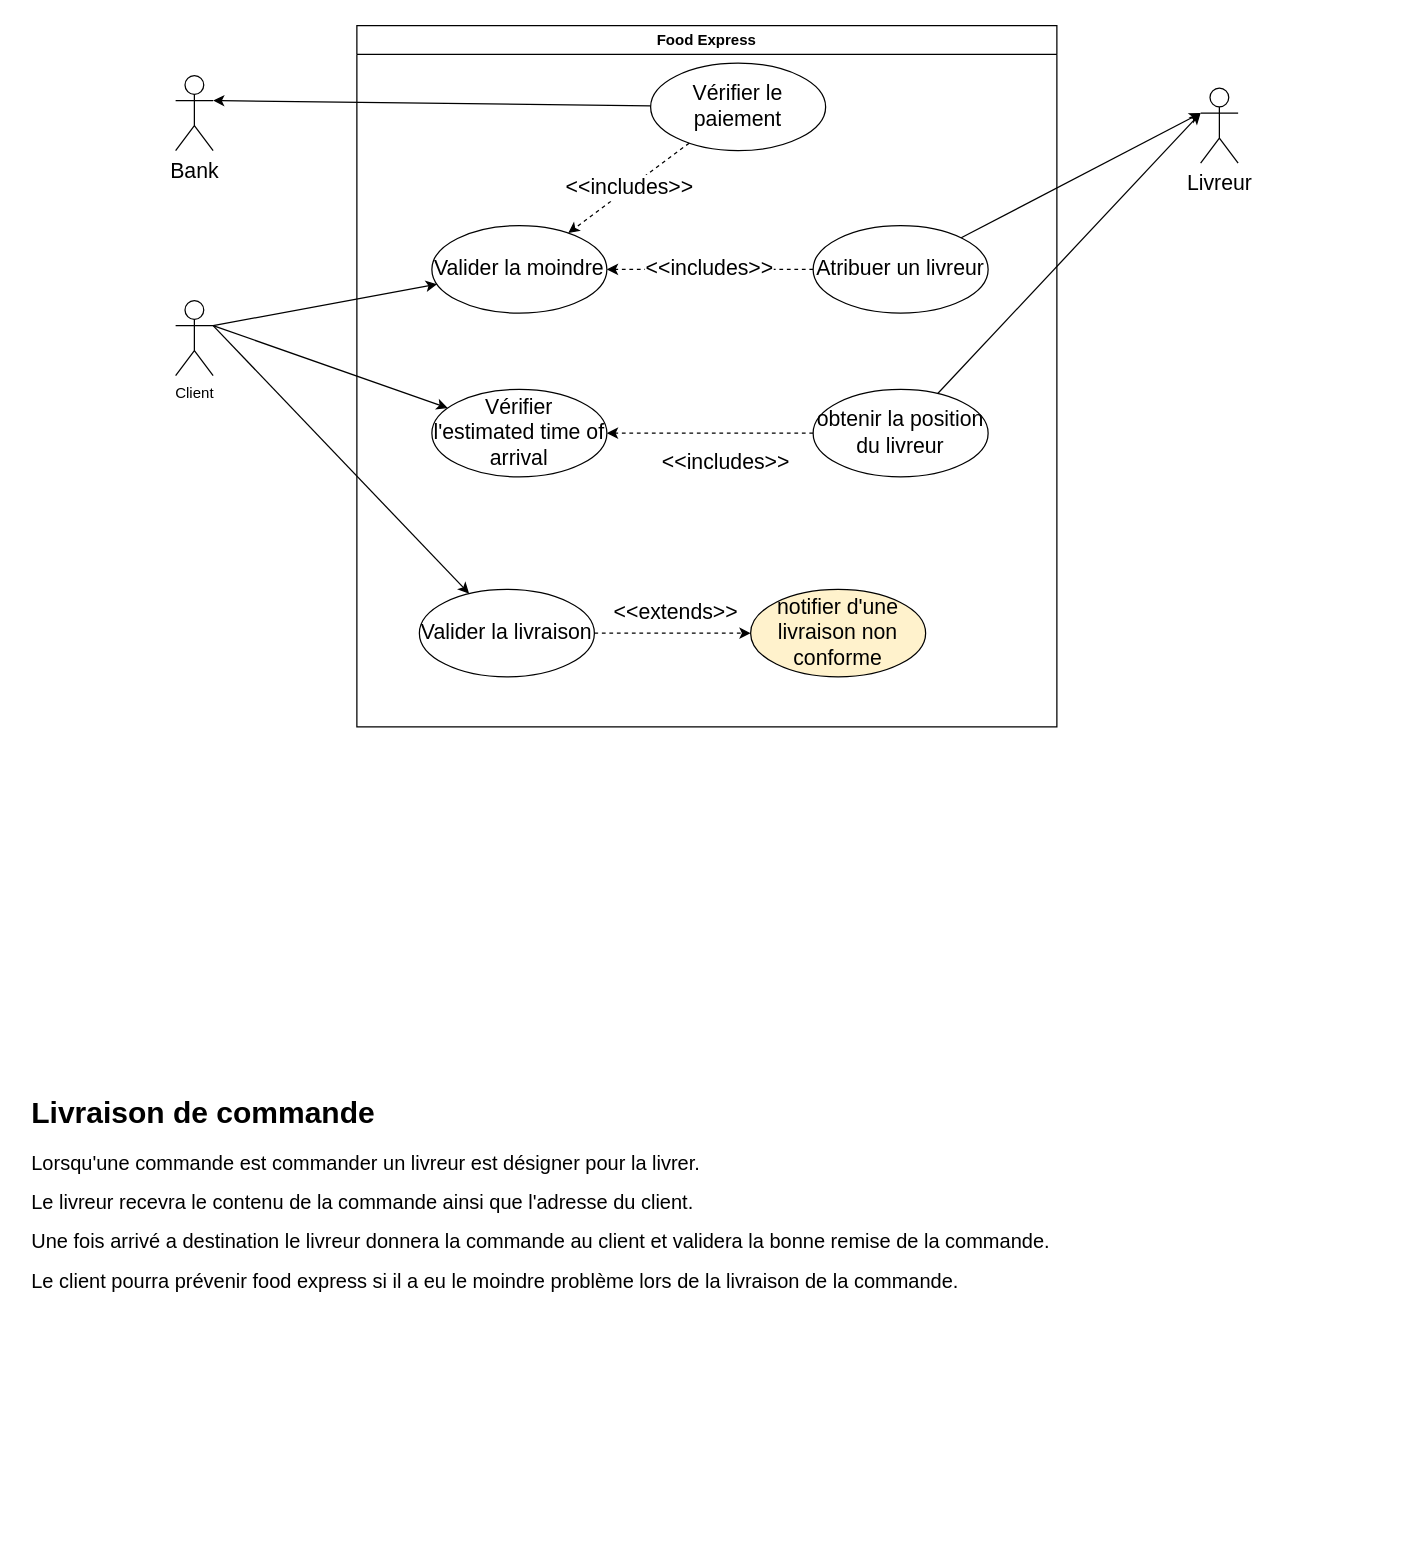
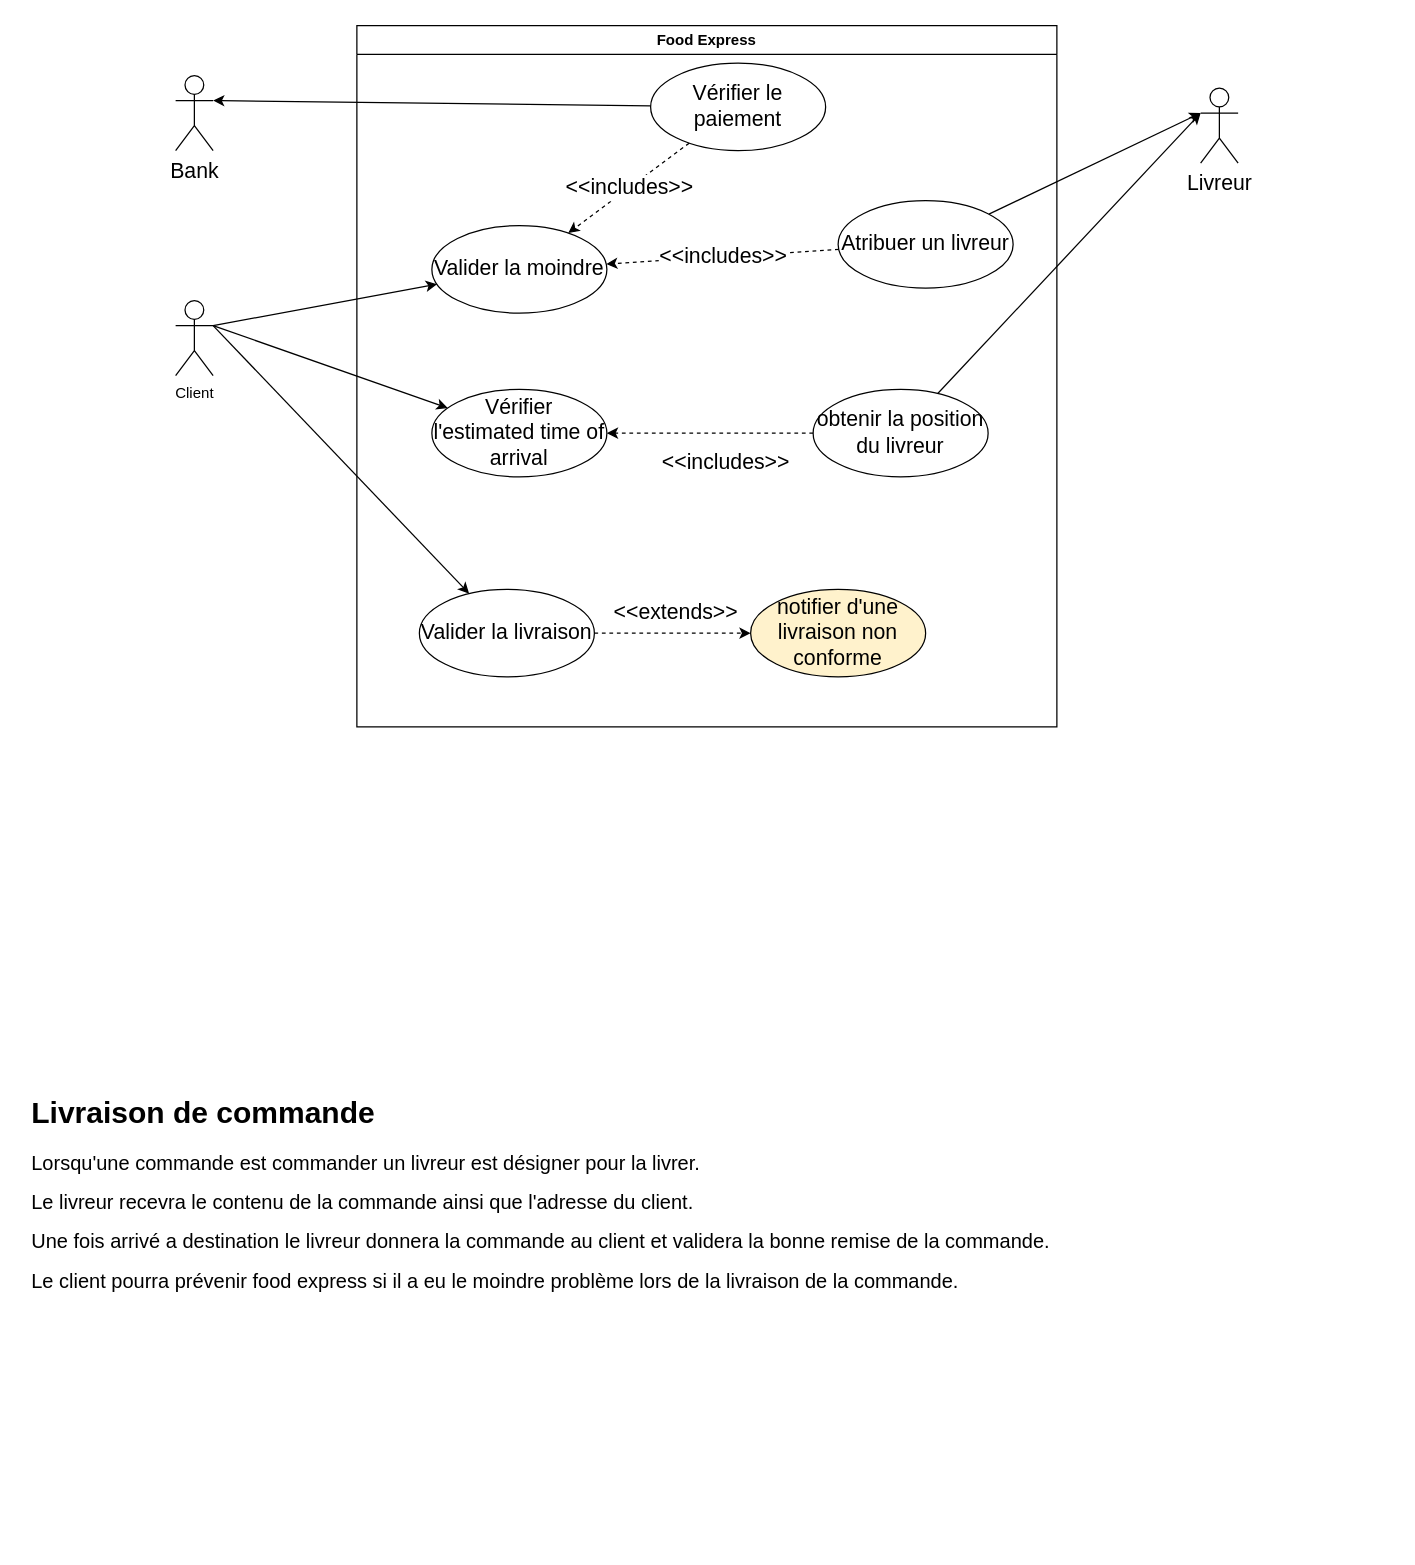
(901, 269) -> (926, 244)
